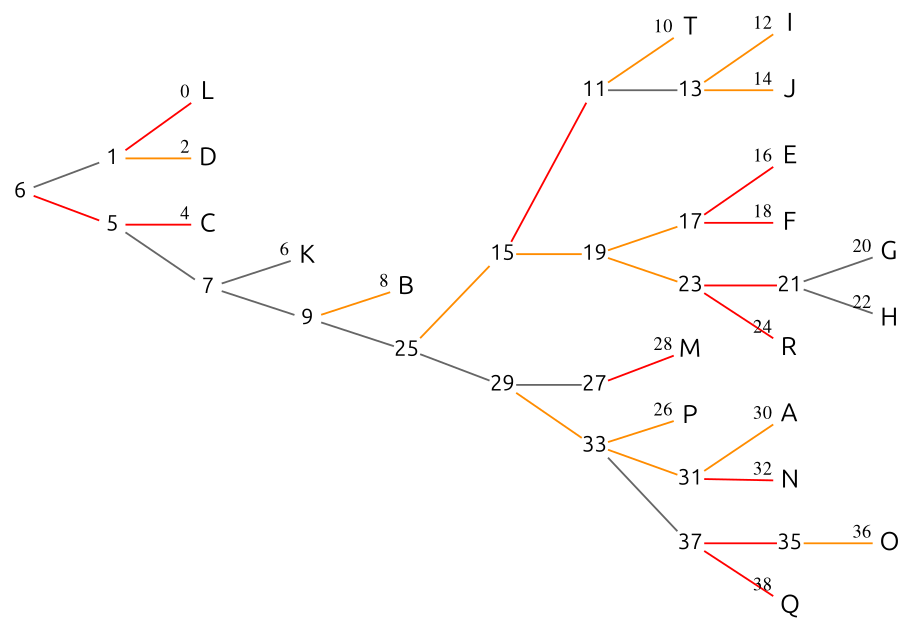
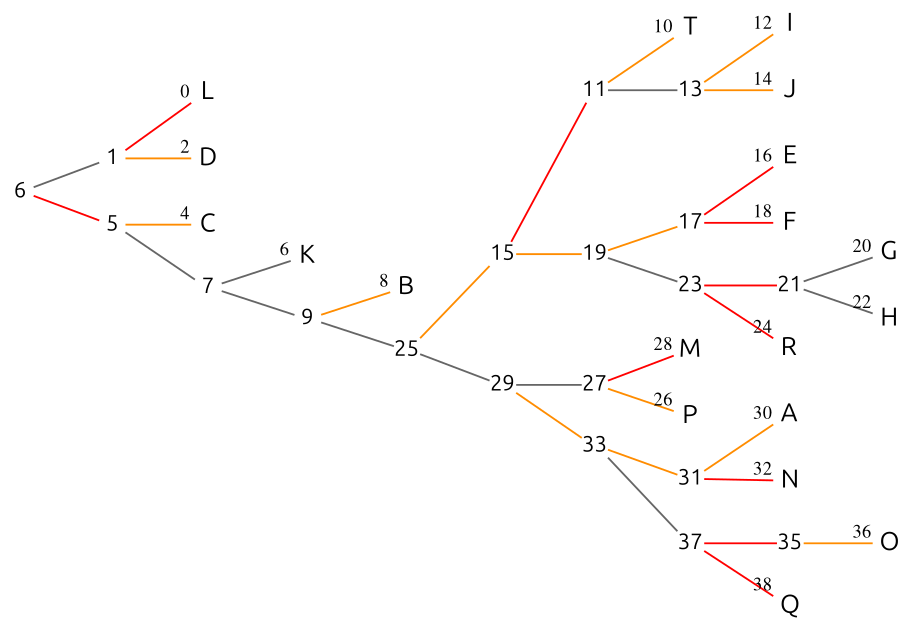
(158, 225) -> (158, 225)
(643, 270) -> (643, 270)
(641, 432) -> (641, 400)
